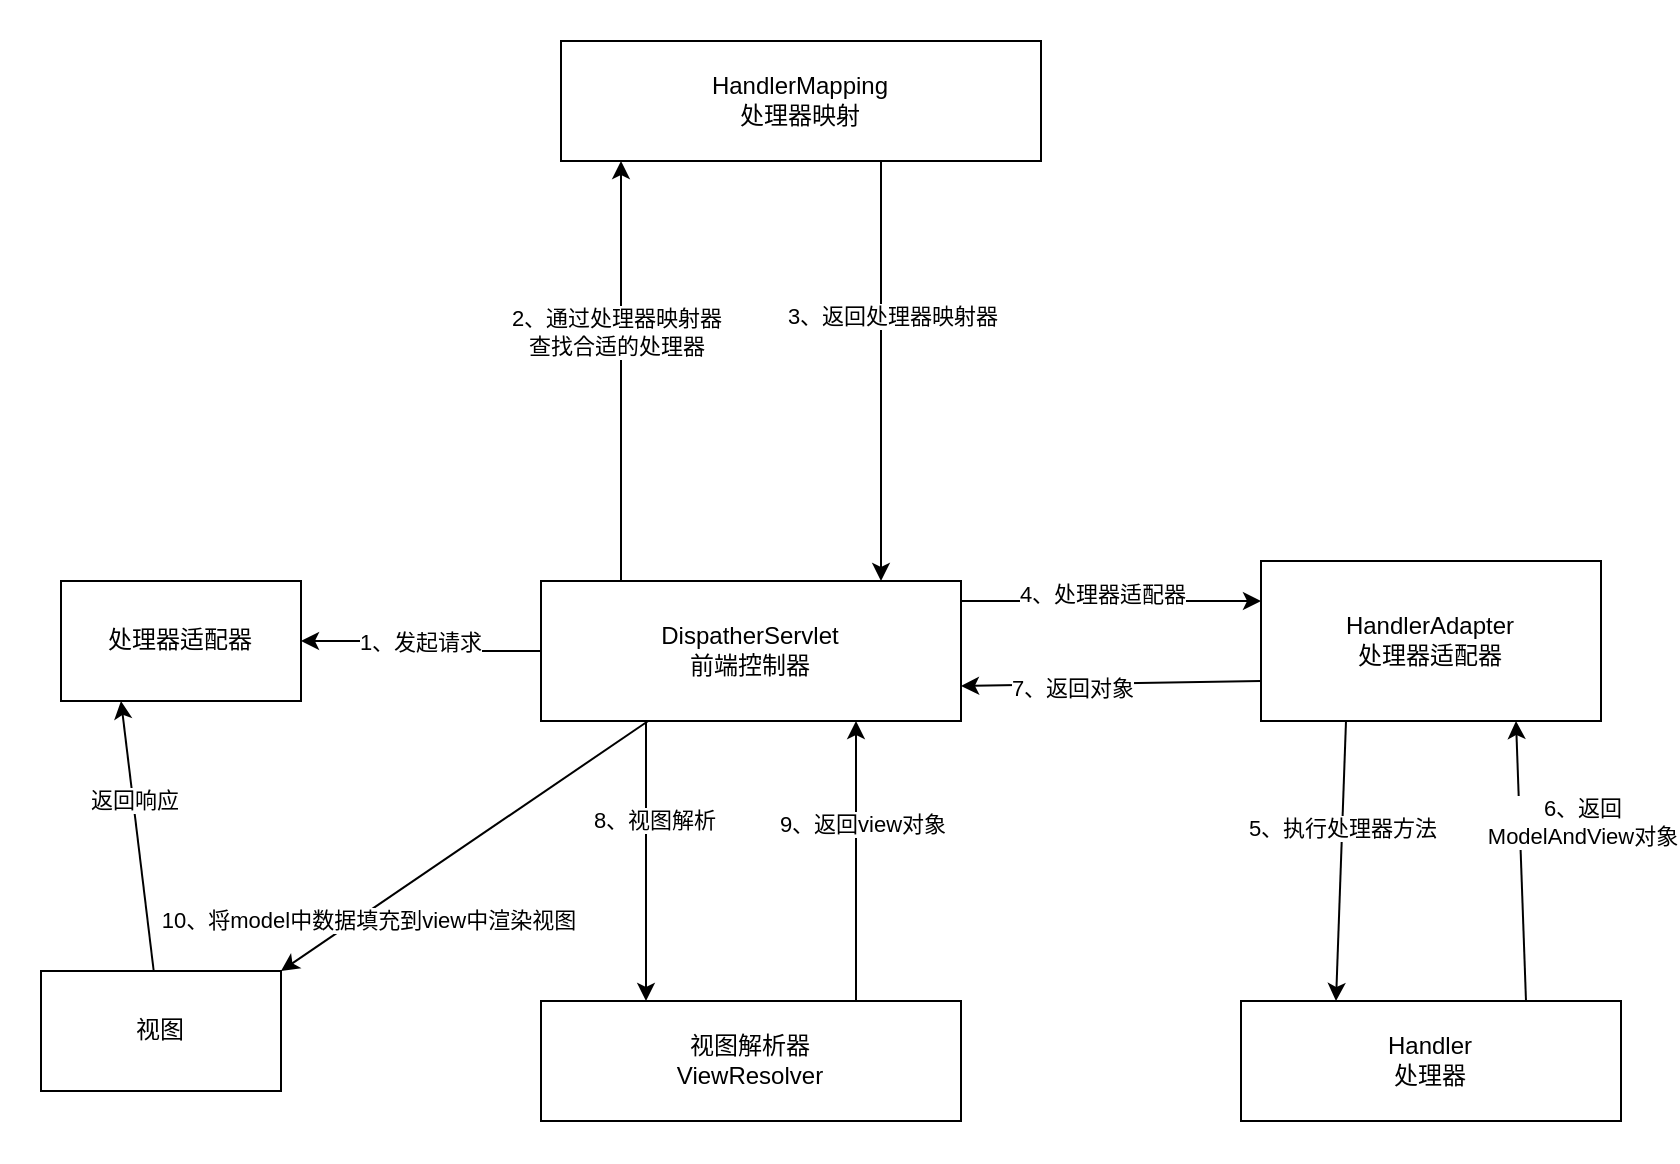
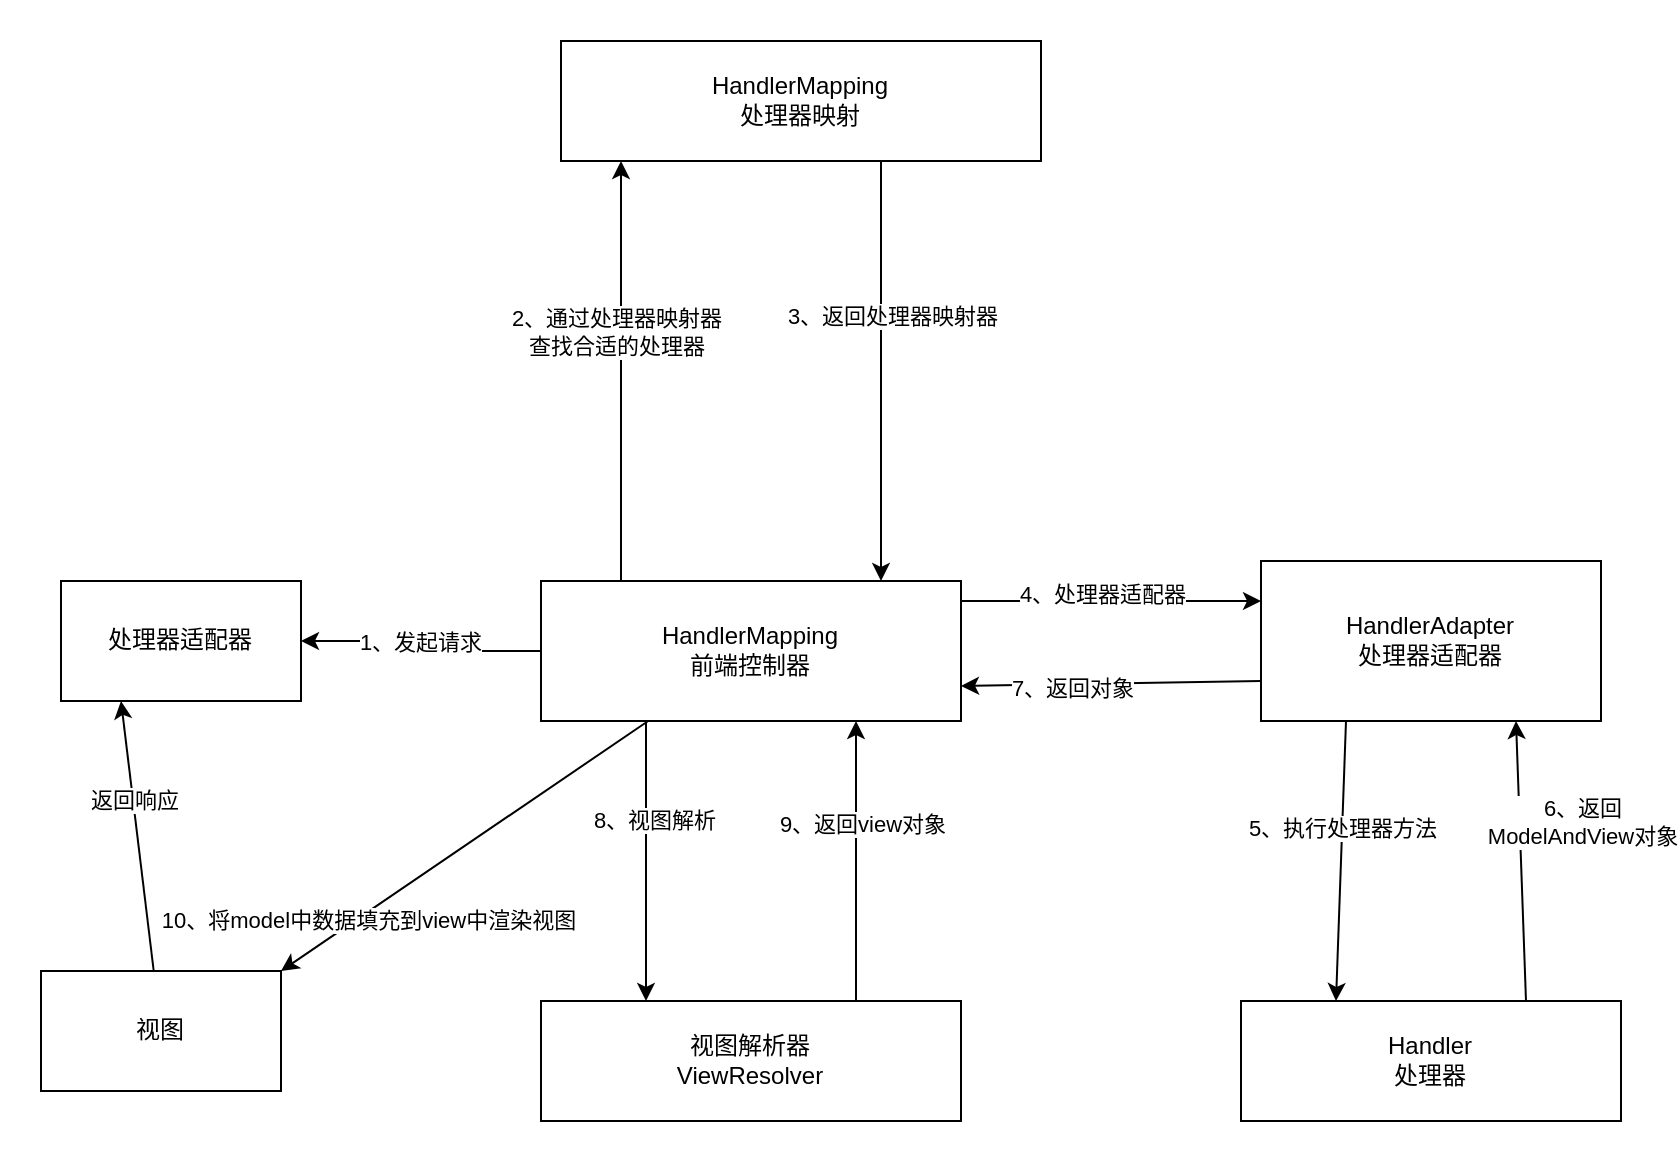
(751, 651) -> (751, 651)
